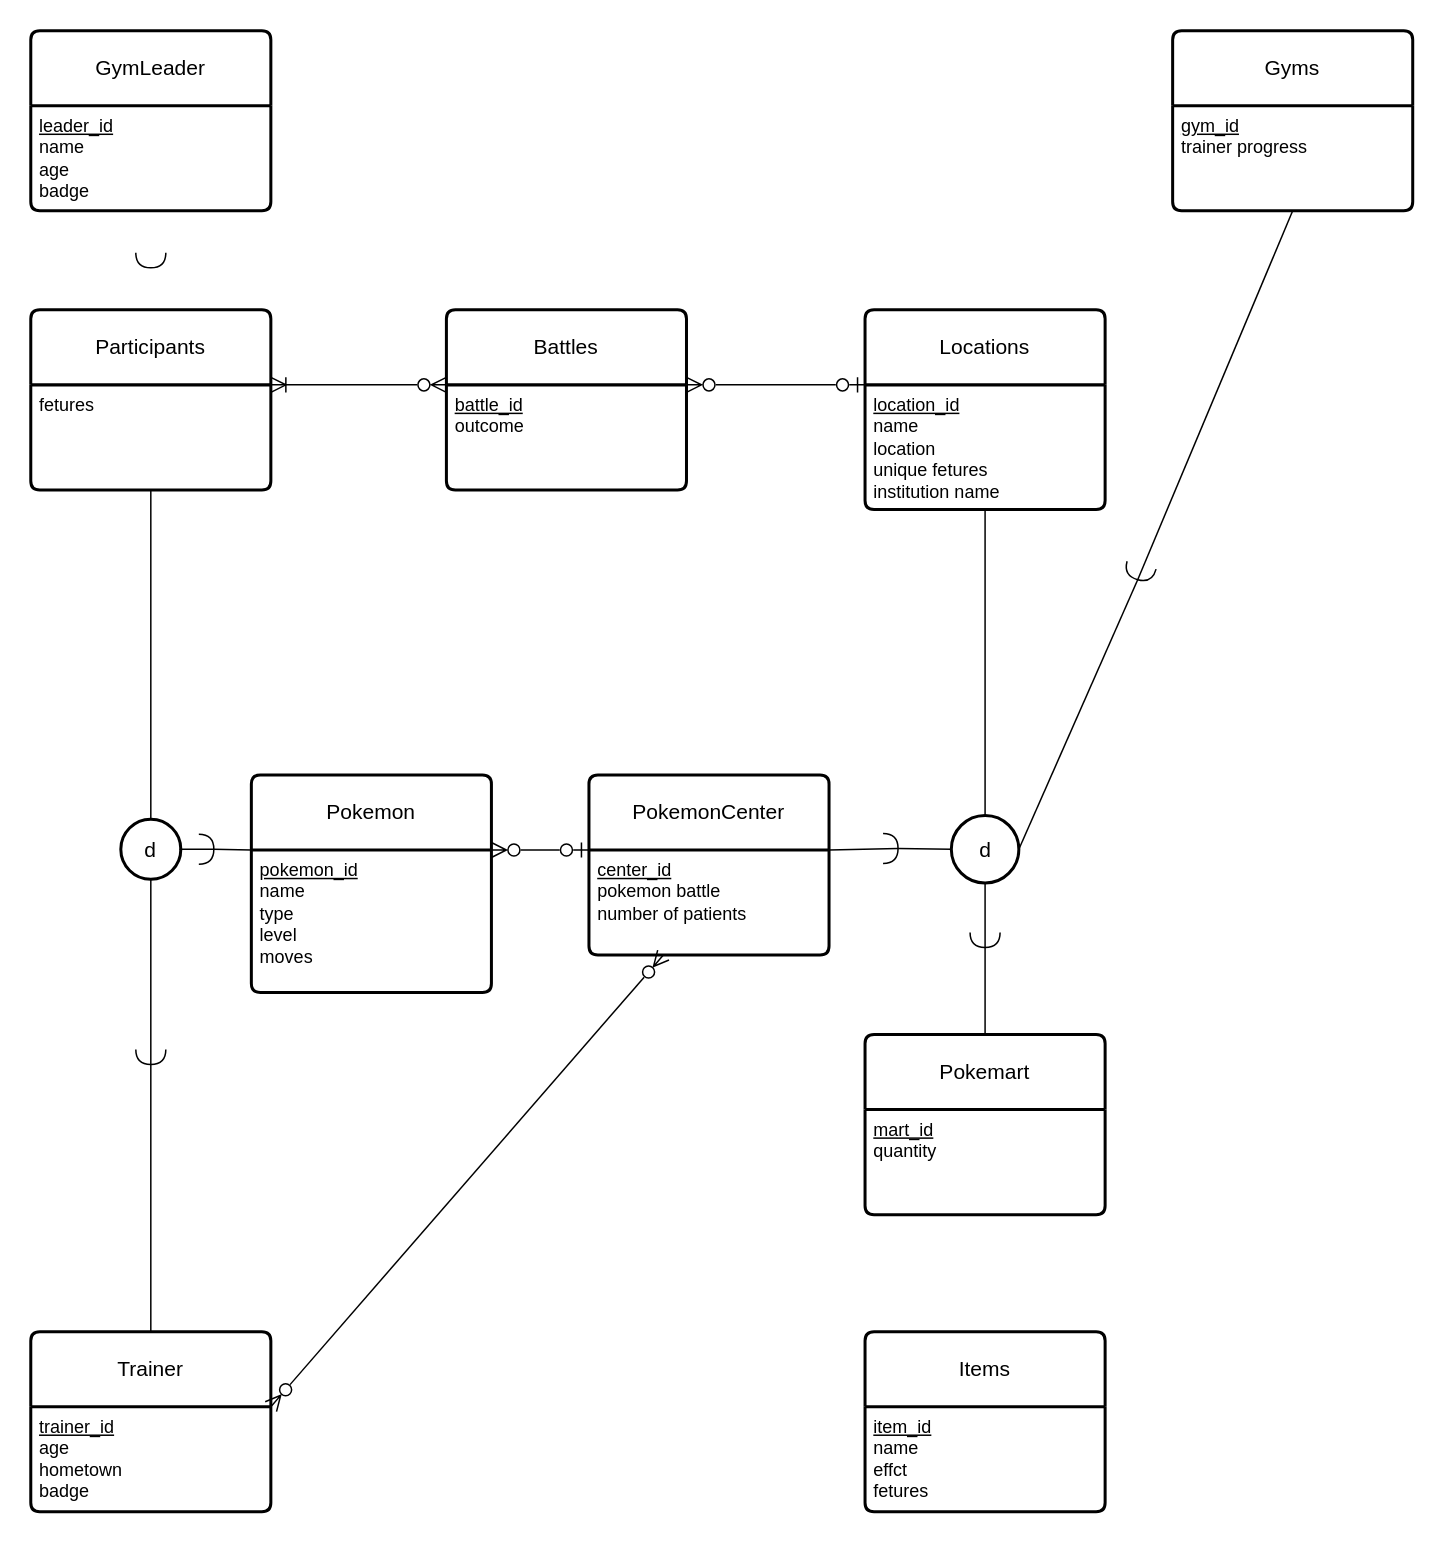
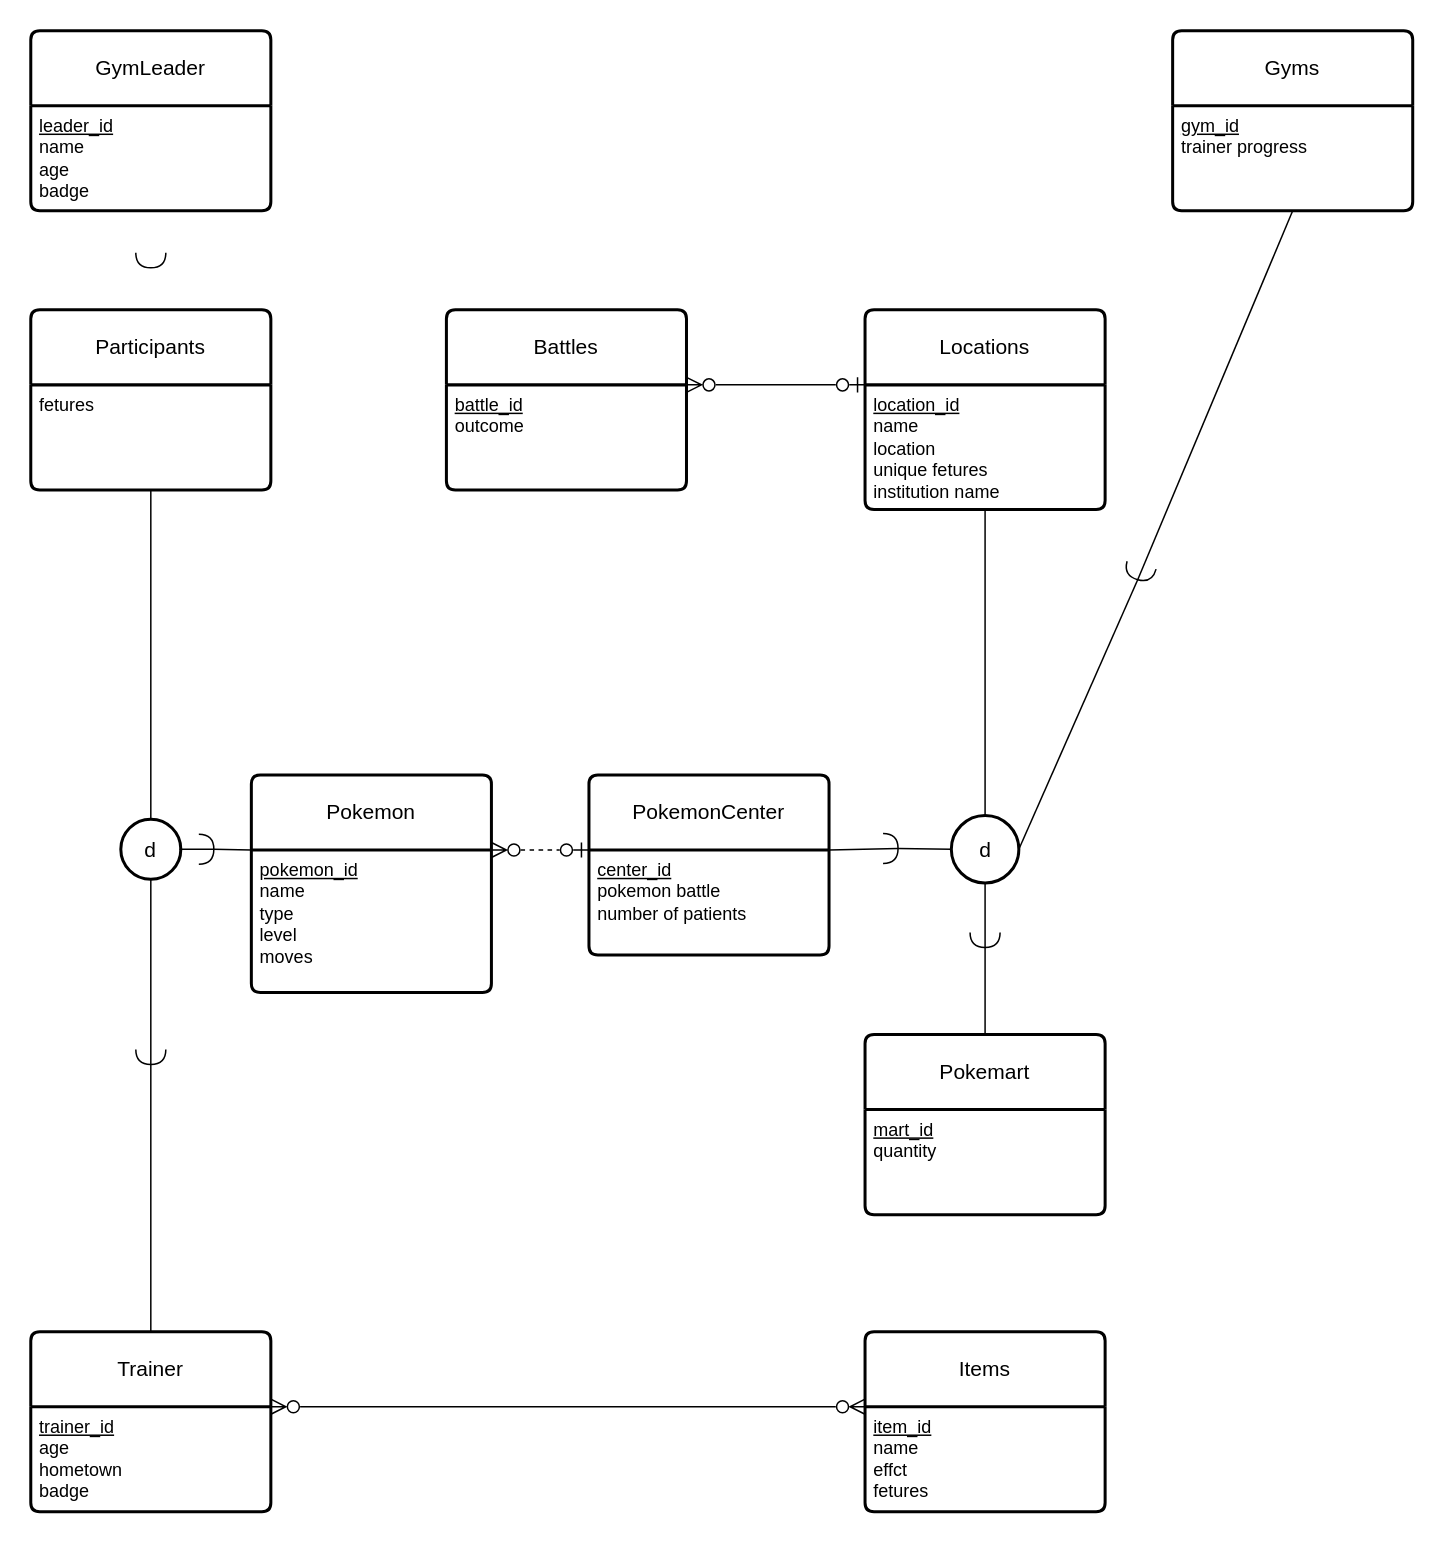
(345, 385) -> none
(541, 850) -> (541, 850)
(467, 1180) -> (568, 1406)
